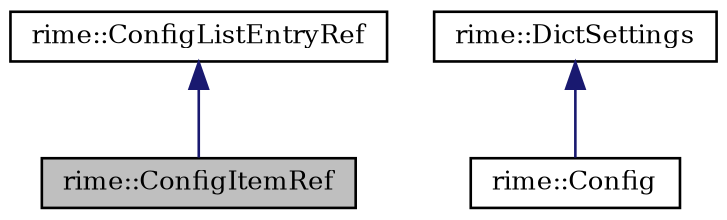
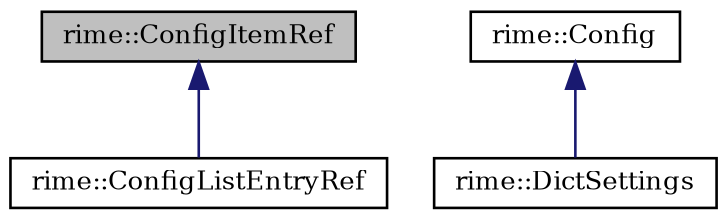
(199, 123) -> (199, 123)
(575, 123) -> (575, 123)
